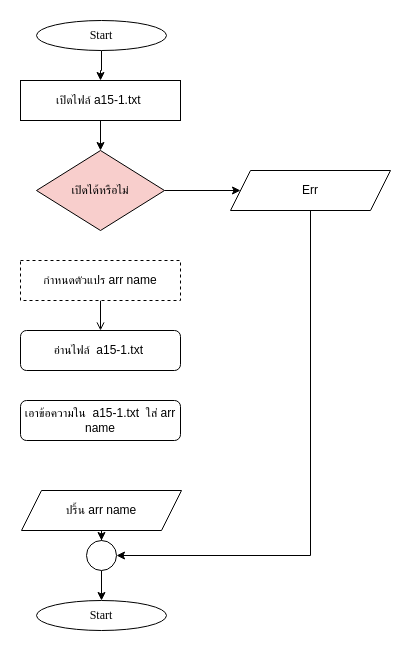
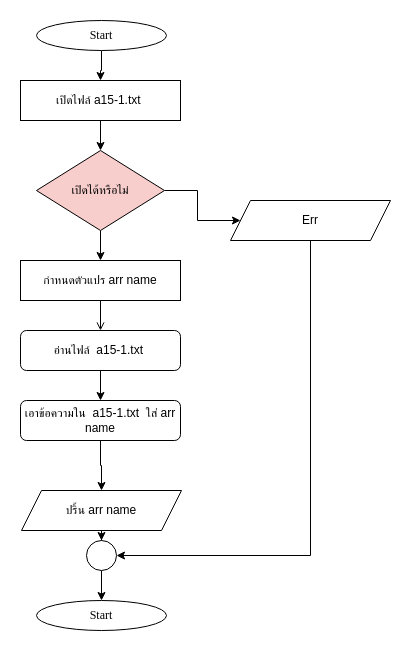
(311, 191) -> (311, 221)
none -> (101, 250)
(101, 281) -> (101, 281)
none -> (101, 390)
none -> (101, 463)
